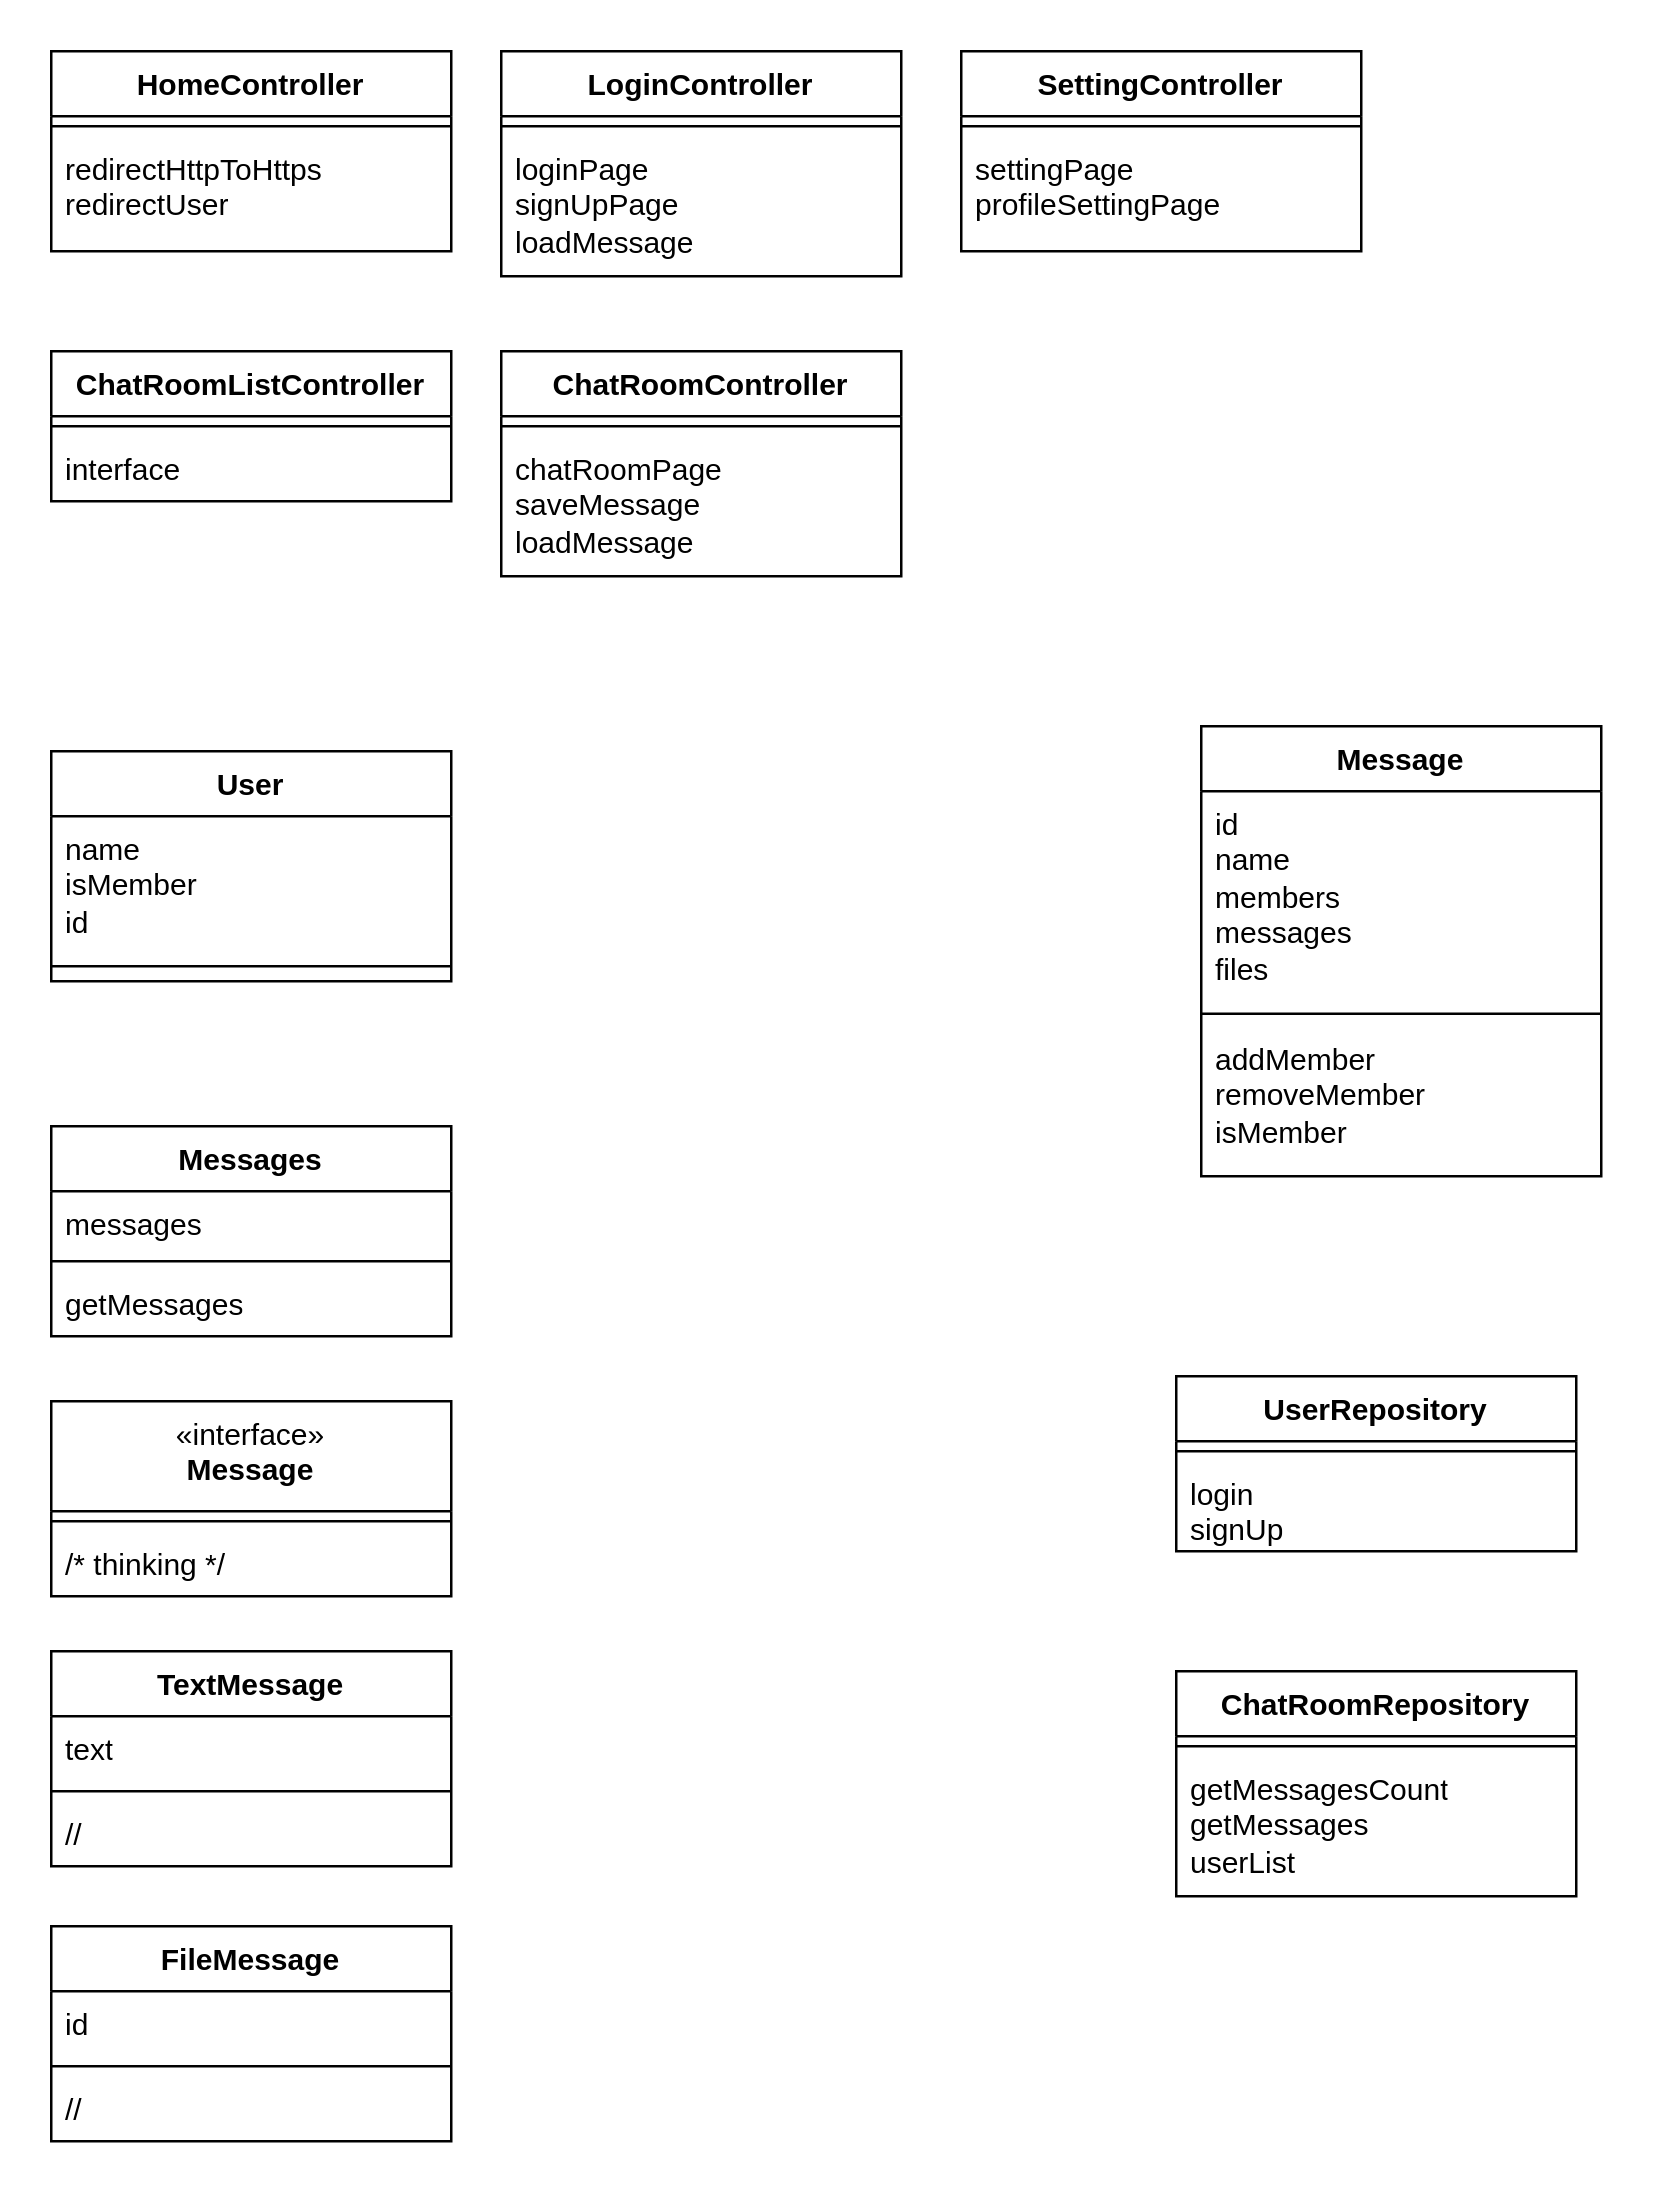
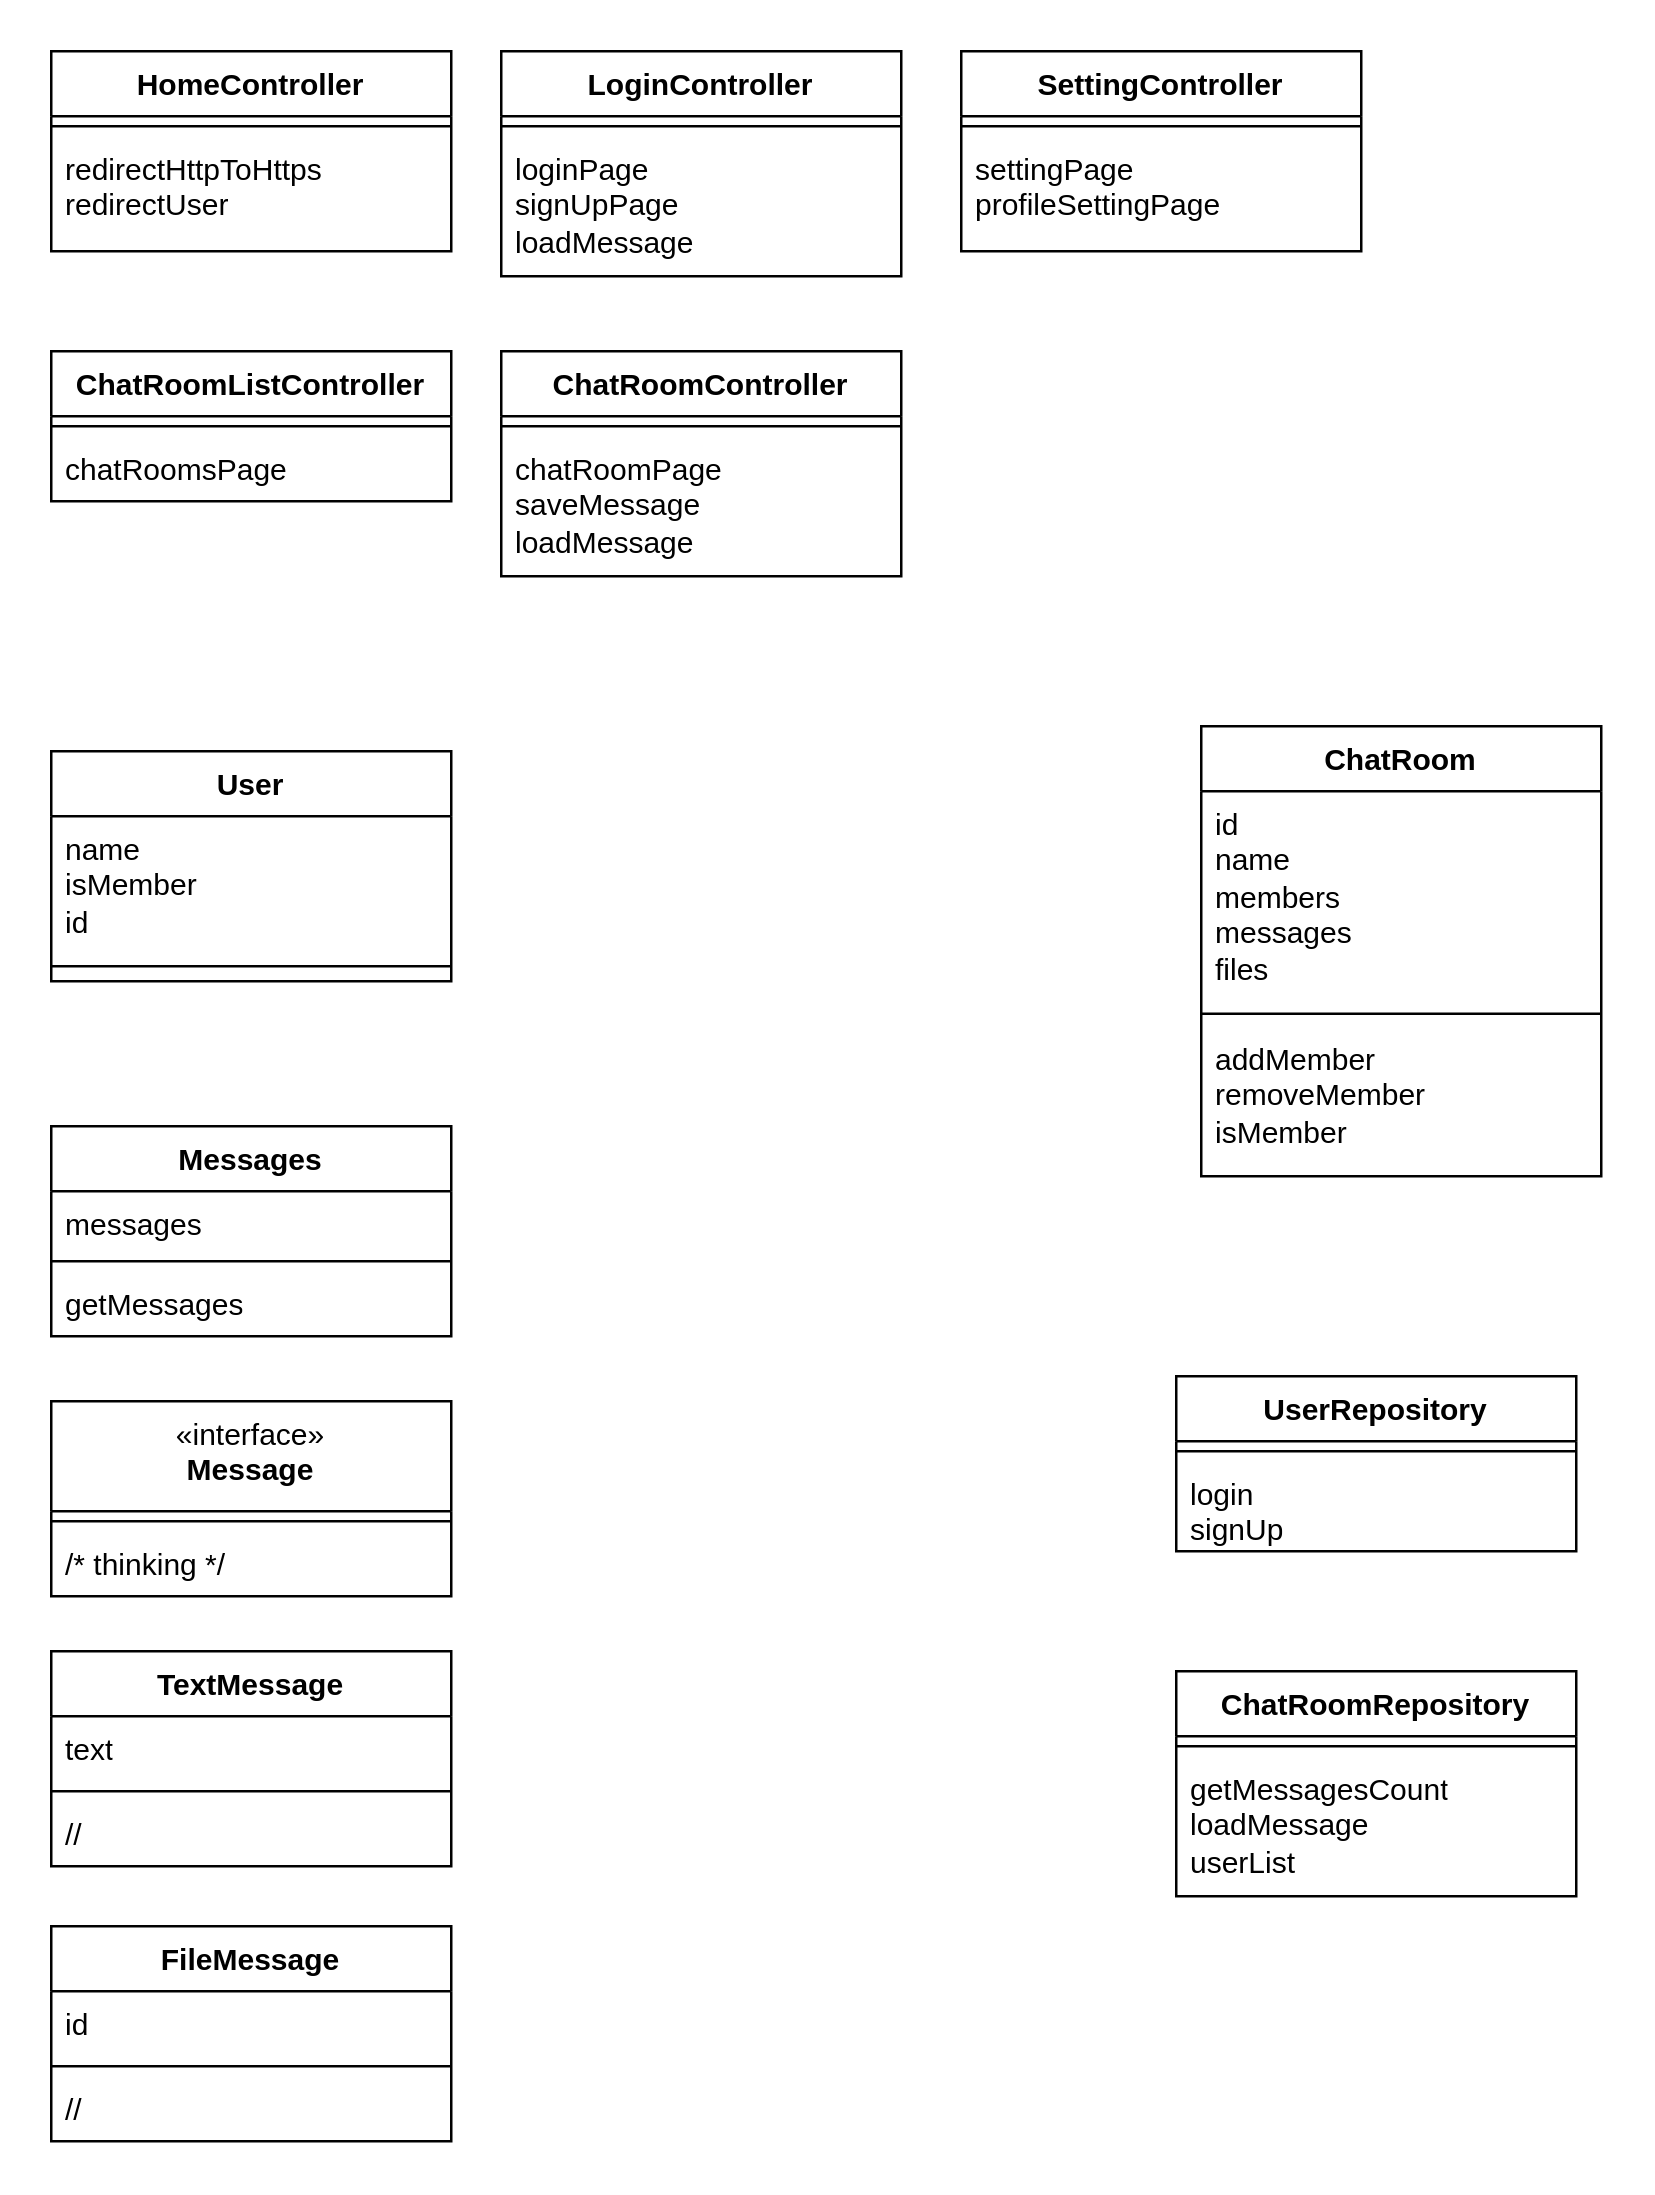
(138, 472) -> (175, 472)
(1401, 762) -> (1401, 762)
(1326, 1828) -> (1326, 1828)
